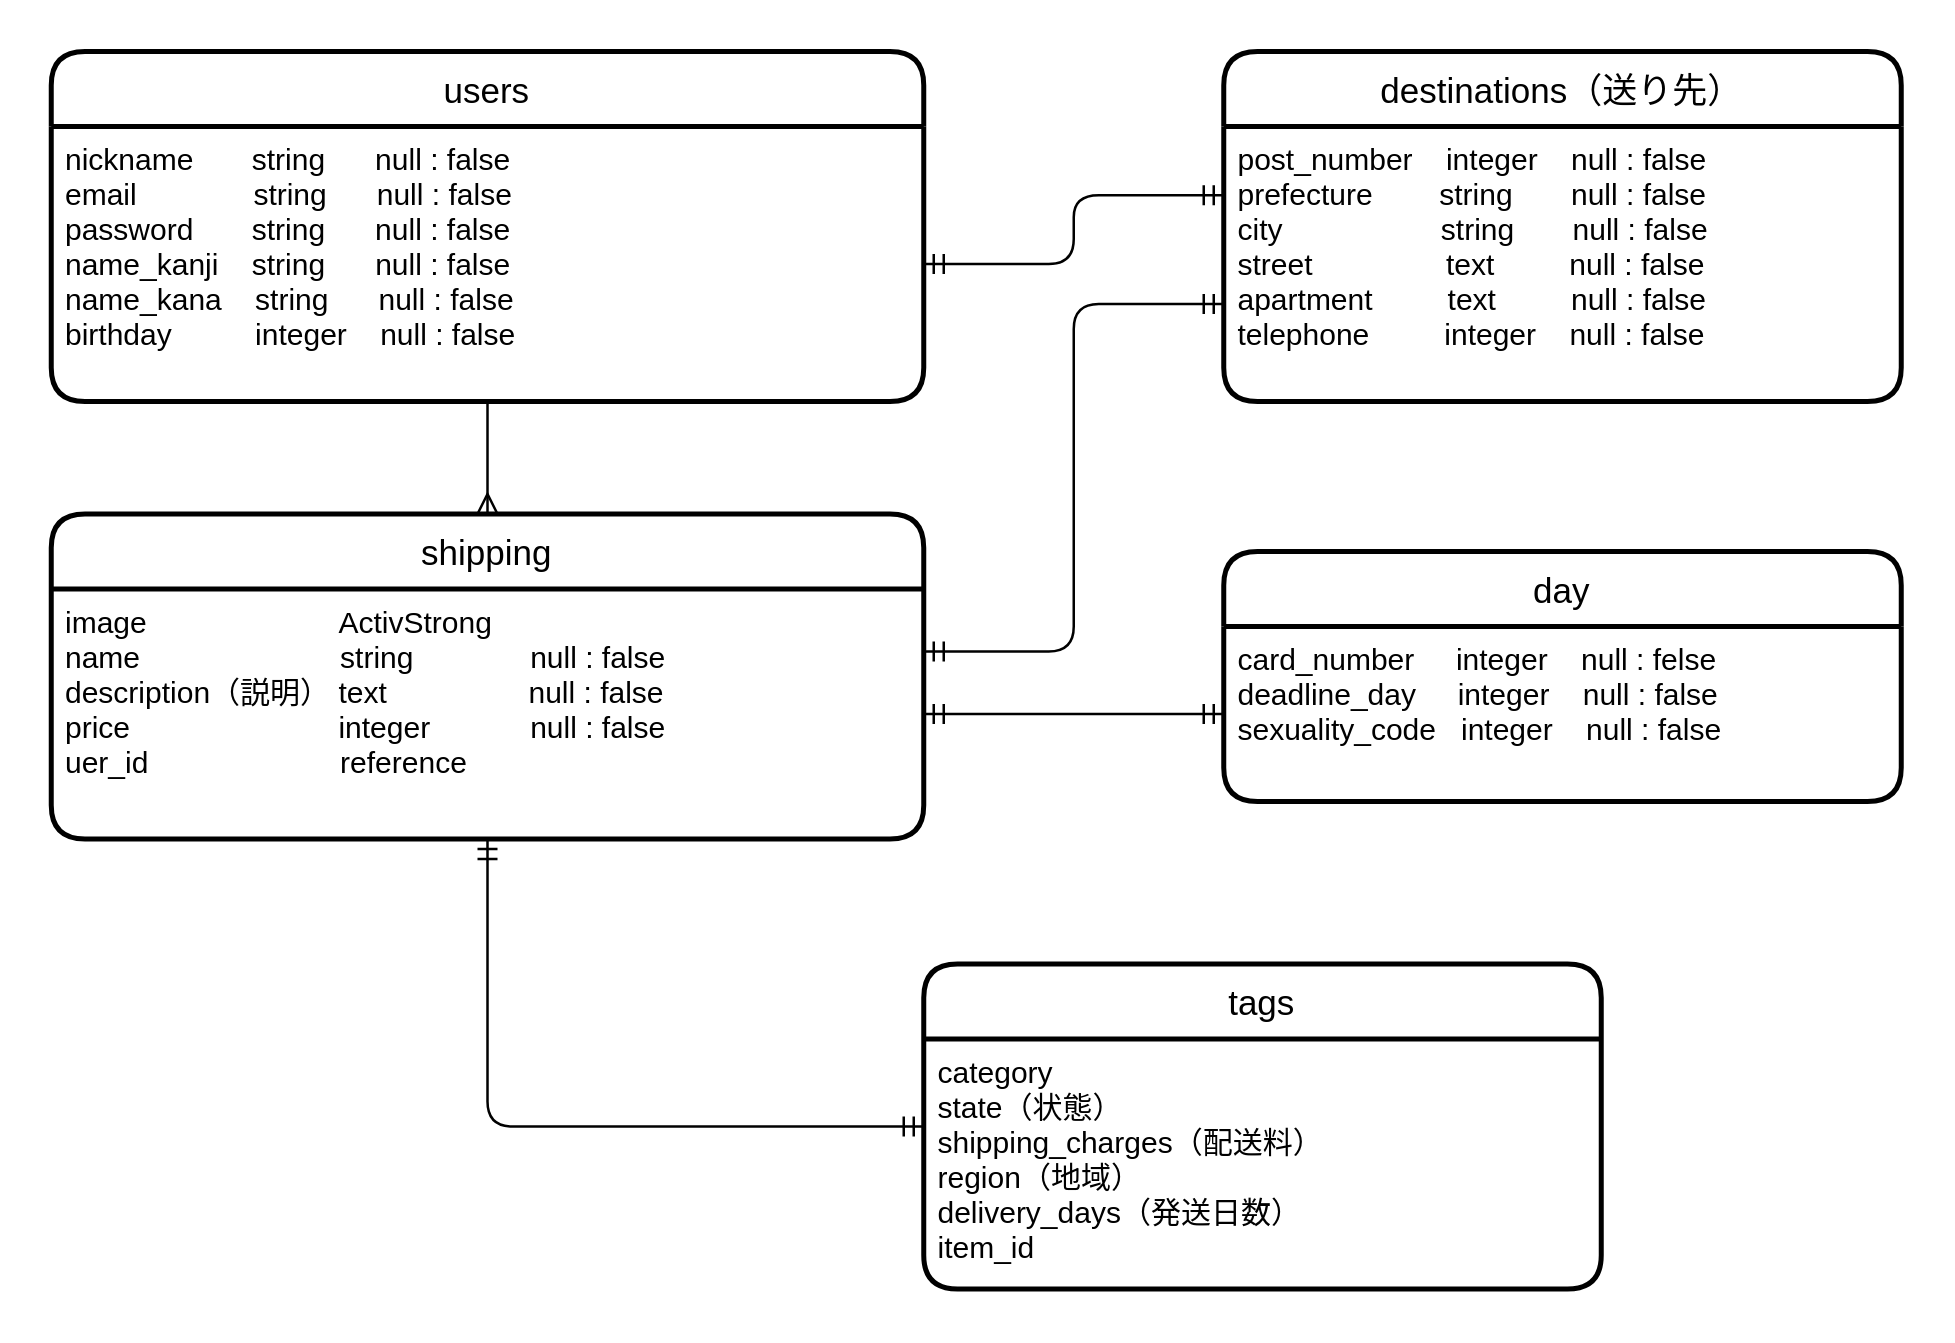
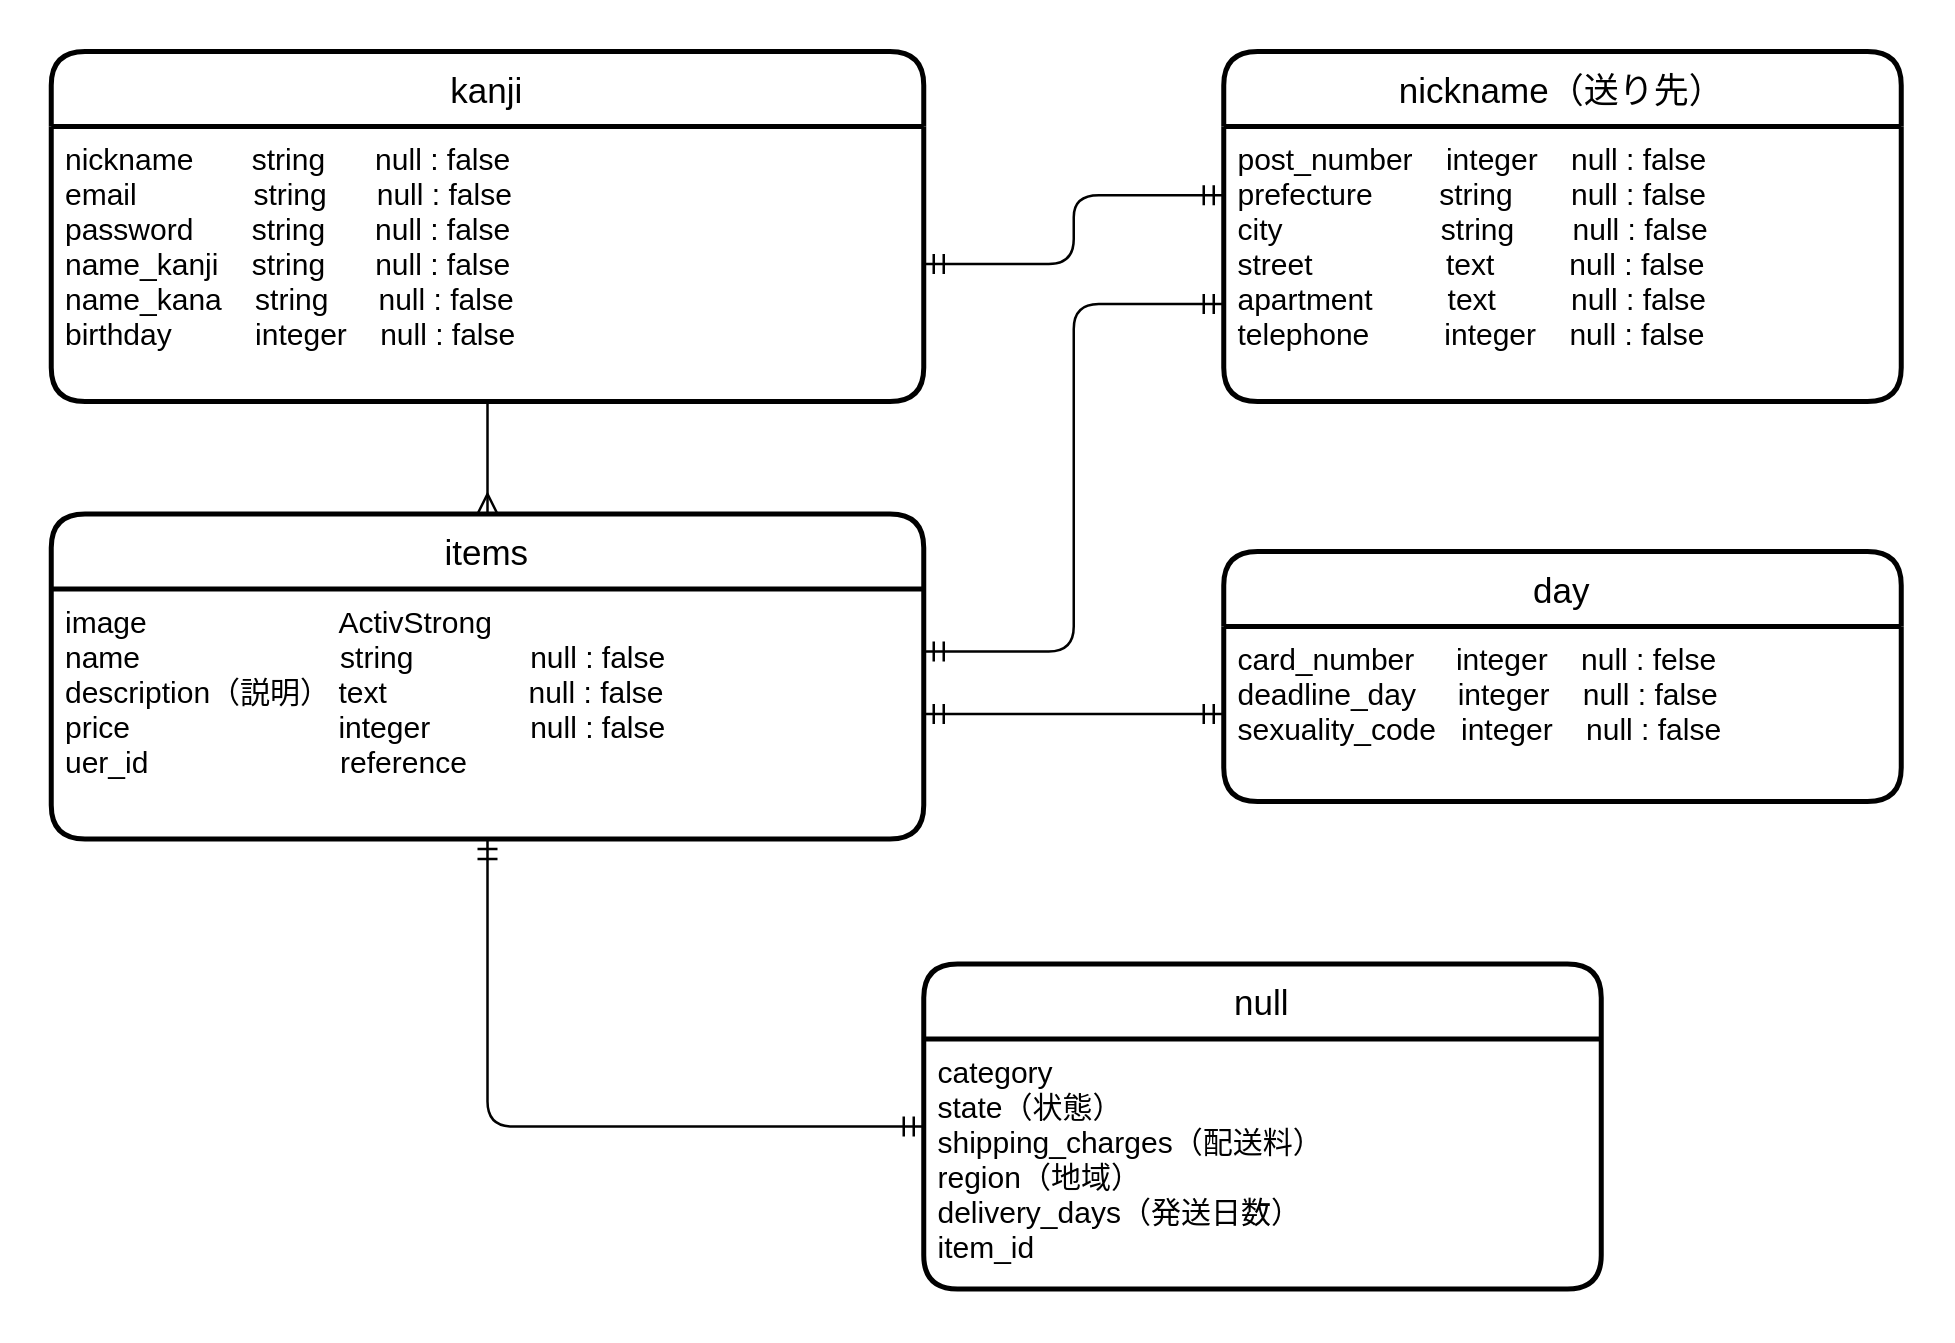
(486, 91) -> (486, 91)
(1561, 91) -> (1561, 91)
(486, 553) -> (486, 553)
(1261, 1003) -> (1261, 1003)
